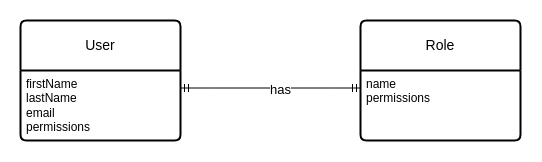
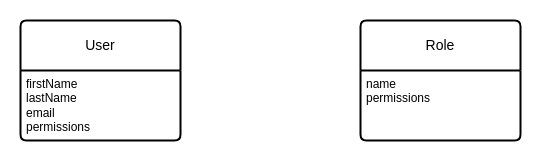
(270, 88) -> none
